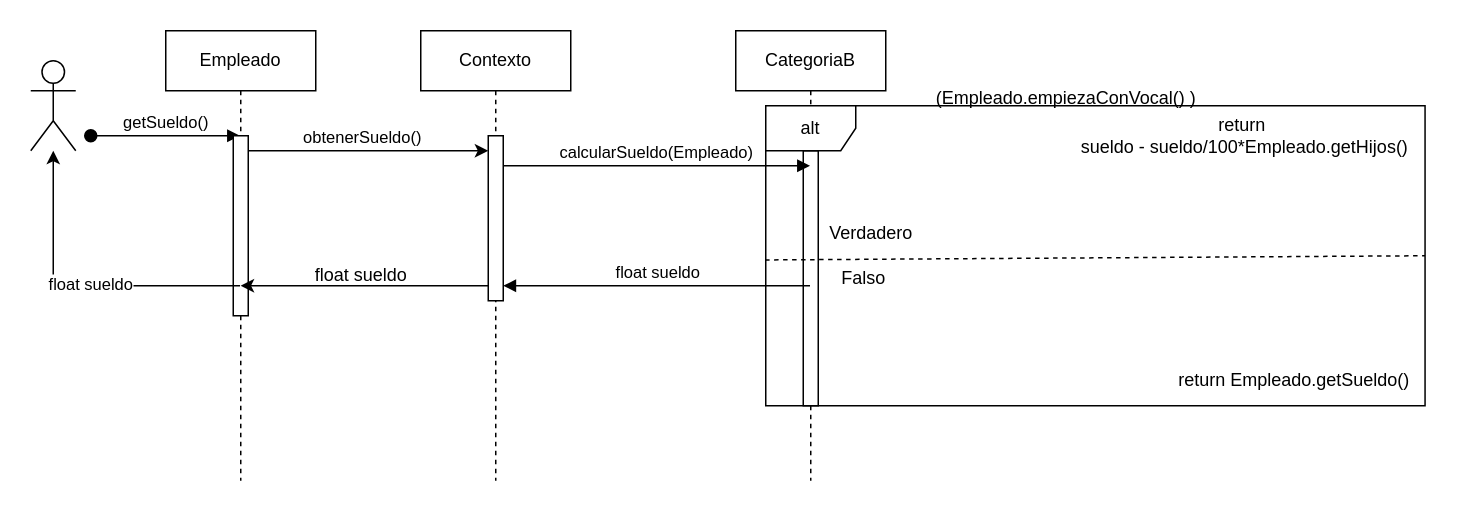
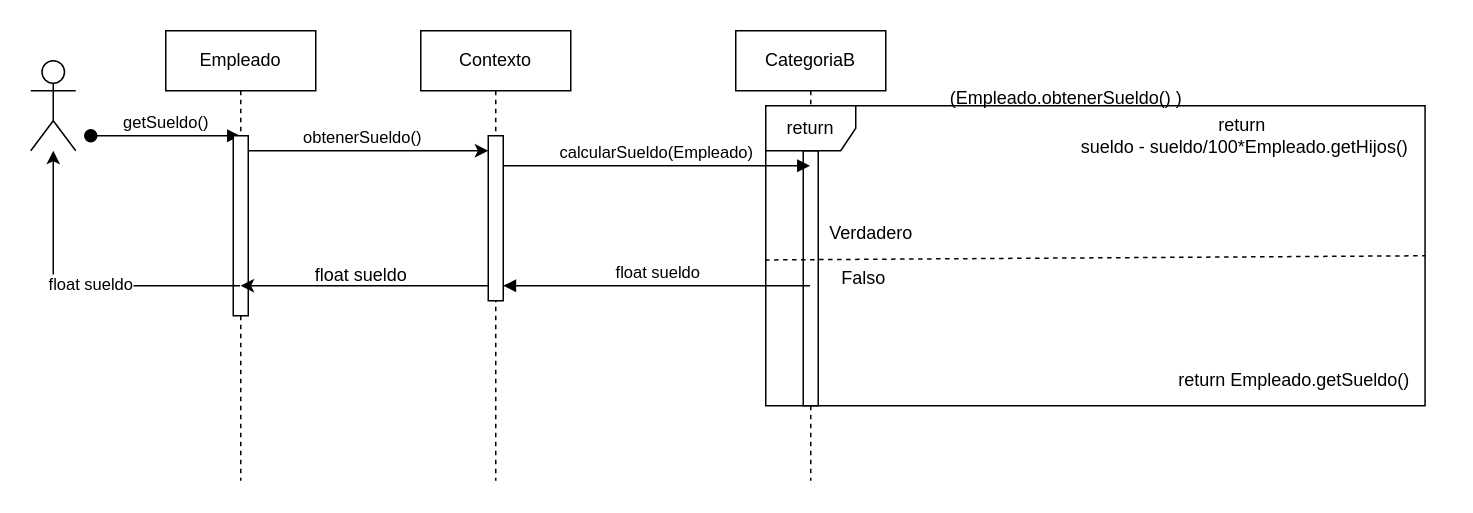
(1067, 98) -> (1067, 98)
(811, 128) -> (811, 128)
